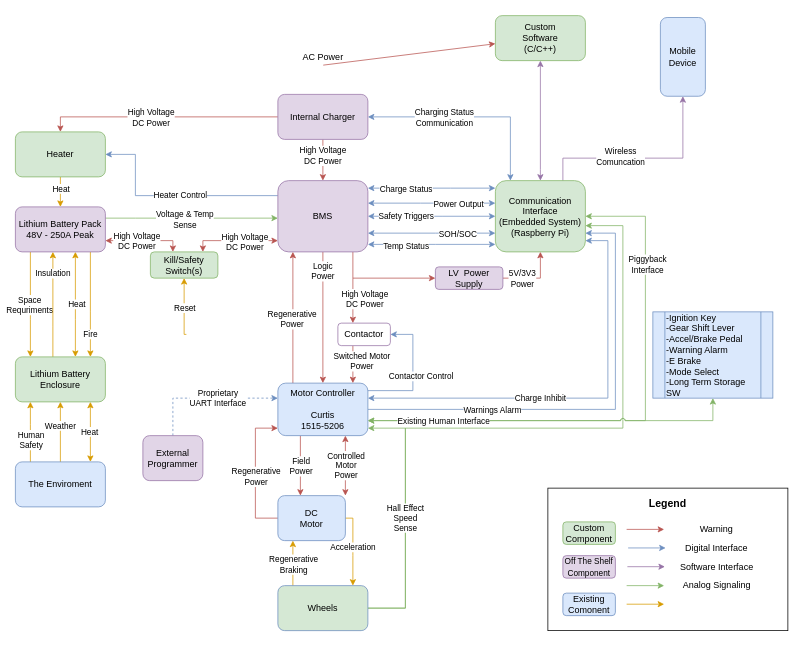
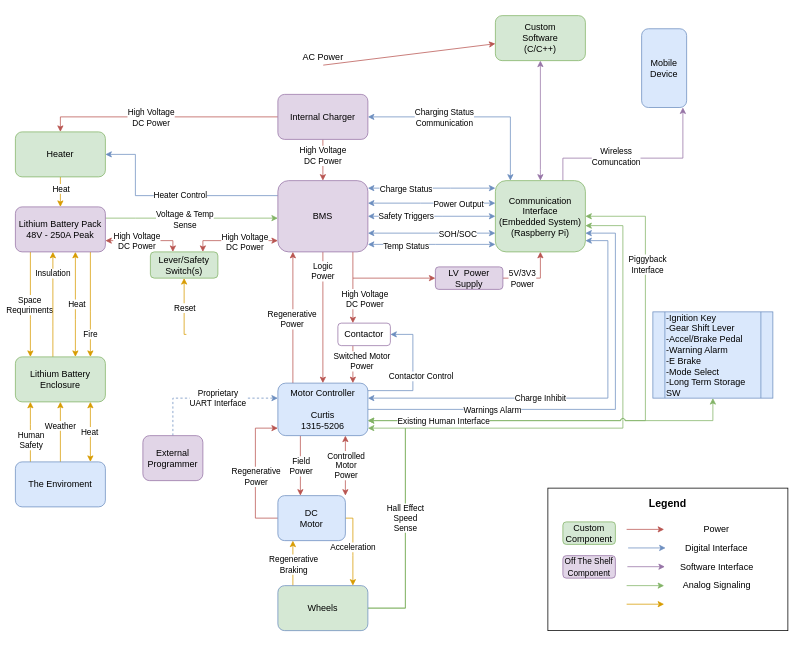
(683, 57) -> (664, 68)
(184, 265) -> (184, 265)
(323, 409) -> (323, 409)
(717, 529) -> (717, 529)
(589, 604) -> none
